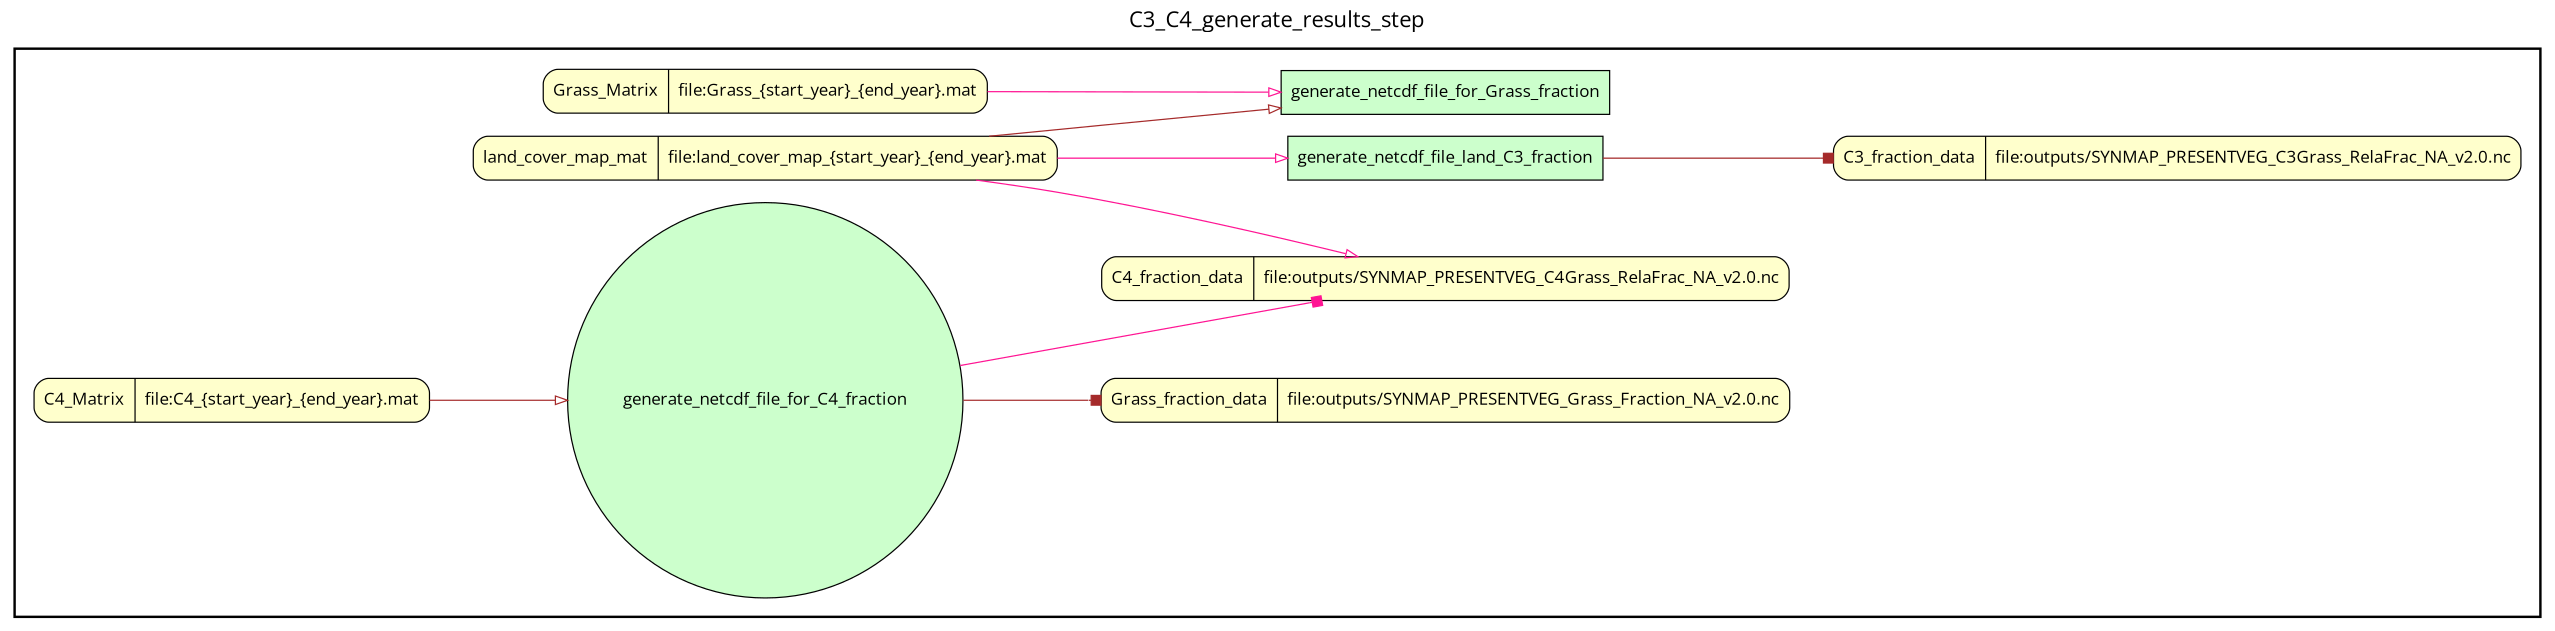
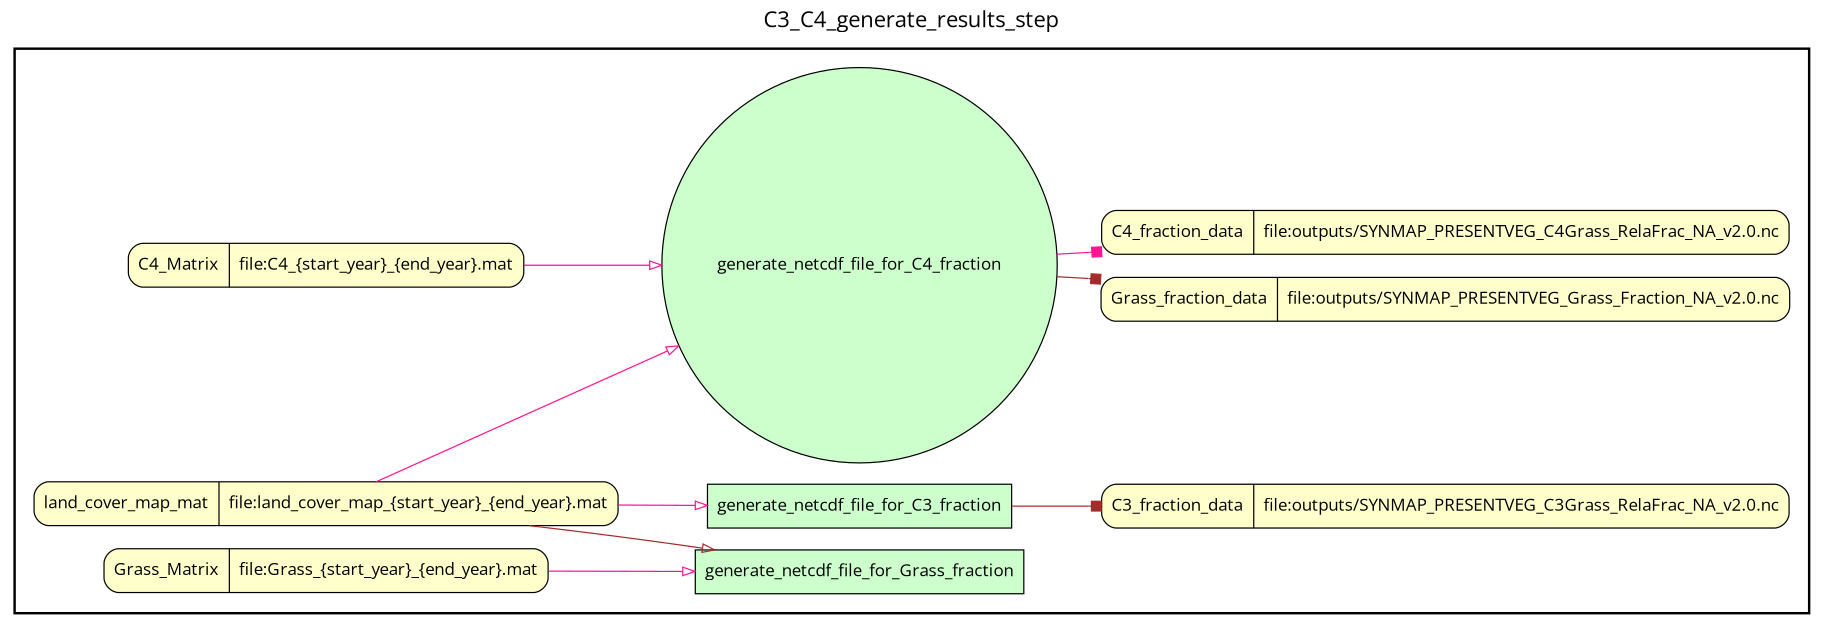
(1445, 158) -> (860, 506)
(1162, 212) -> (522, 416)
(492, 400) -> (587, 265)
